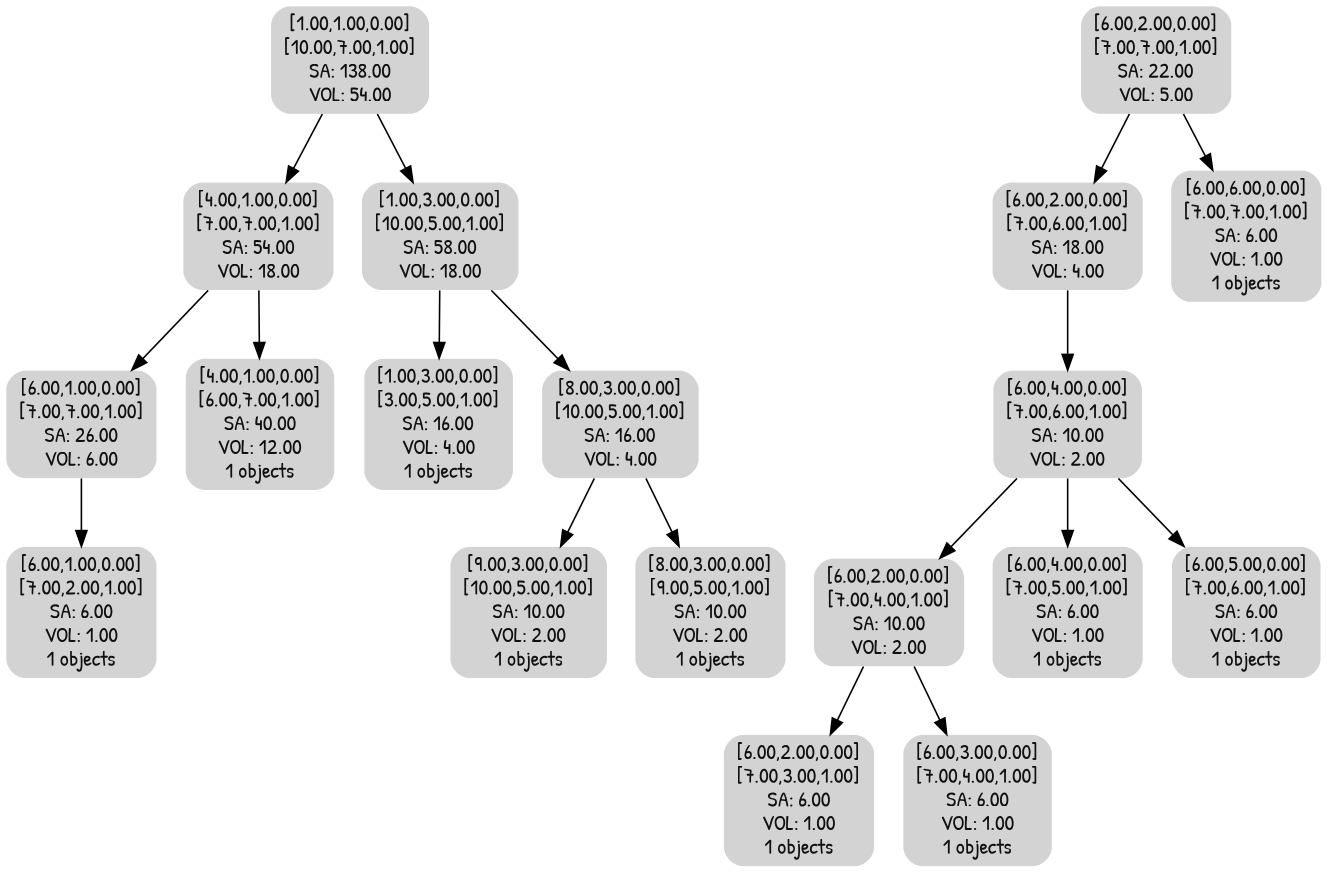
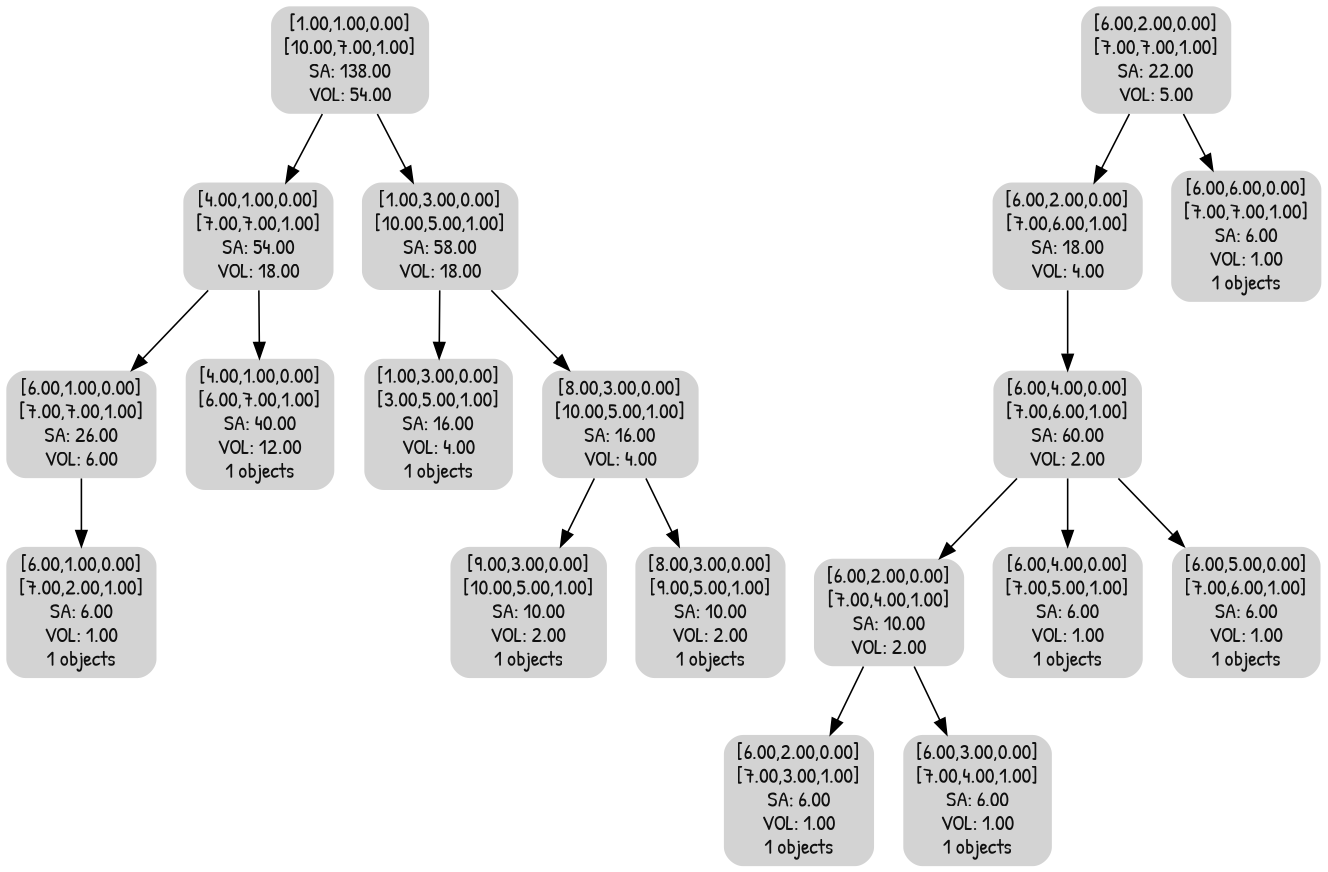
(1068, 424) -> (1068, 424)
